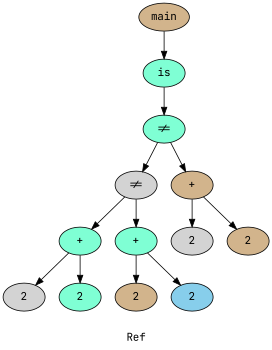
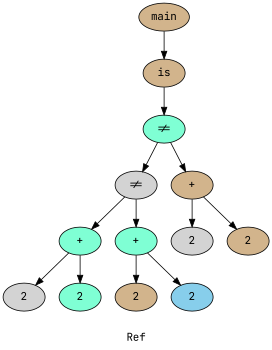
(164, 73) -> (164, 73)
